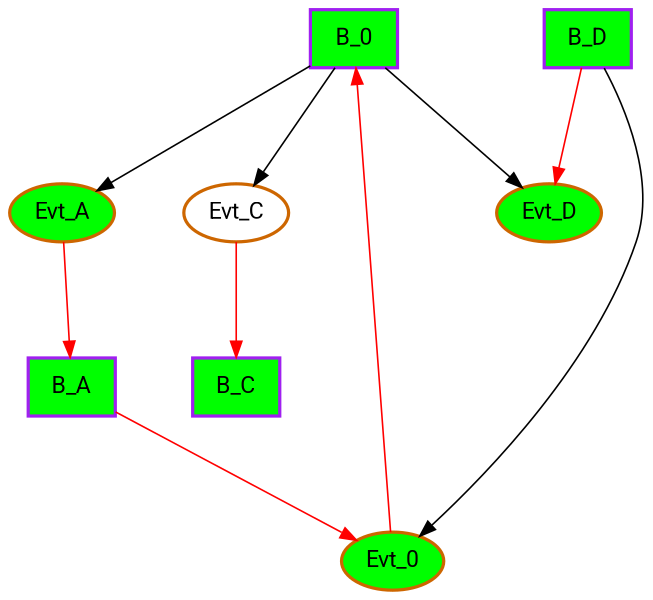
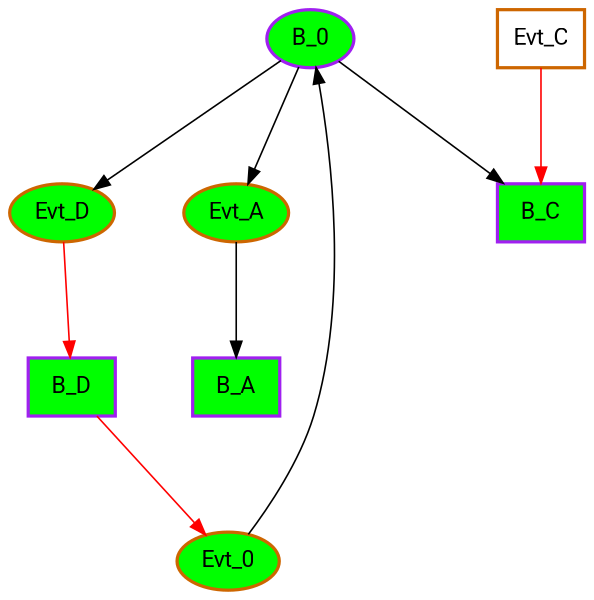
(354, 39) -> (310, 39)
(570, 118) -> (66, 292)
(299, 120) -> (414, 117)
(236, 213) -> (541, 39)
(66, 292) -> (236, 292)
(374, 308) -> (332, 318)
(600, 319) -> (146, 470)
(229, 472) -> none
